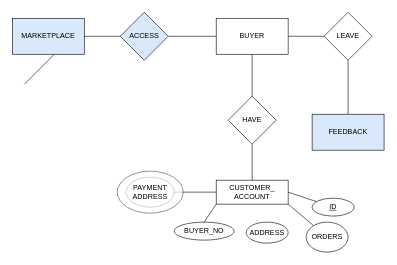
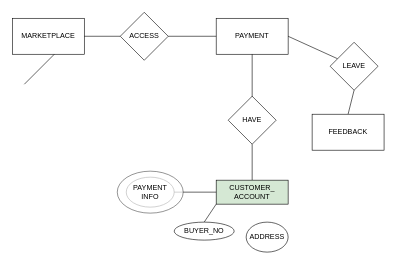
(48, 36) -> (48, 36)
(144, 36) -> (144, 36)
(252, 36) -> (252, 36)
(348, 36) -> (354, 66)
(348, 132) -> (348, 132)
(150, 192) -> (150, 192)
(252, 192) -> (252, 192)
(302, 197) -> none
(333, 207) -> none
(301, 215) -> none
(267, 233) -> (267, 237)
(327, 237) -> none
